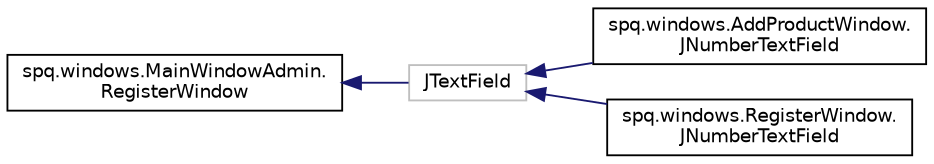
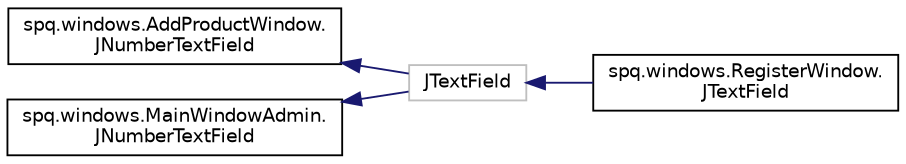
(569, 67) -> (384, 70)
(175, 83) -> (175, 127)
(760, 127) -> (746, 83)
